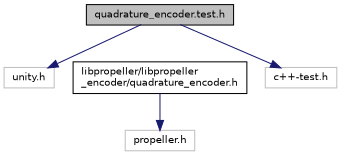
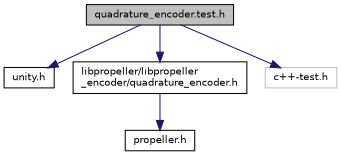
none -> (160, 38)
(29, 78) -> (29, 78)
(160, 141) -> (160, 141)
